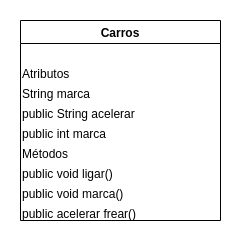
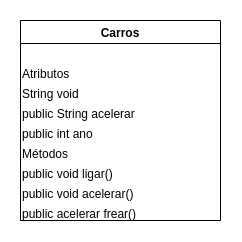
(60, 95) -> (55, 95)
(68, 135) -> (62, 135)
(79, 195) -> (87, 195)
